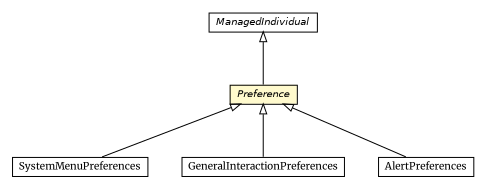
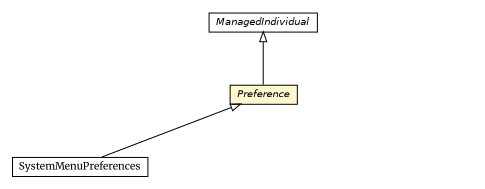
(263, 166) -> none
(426, 166) -> none
